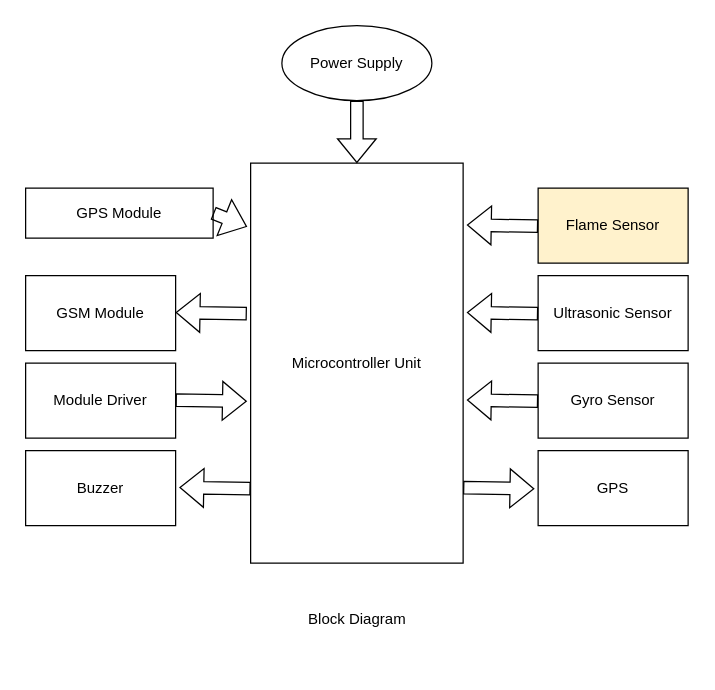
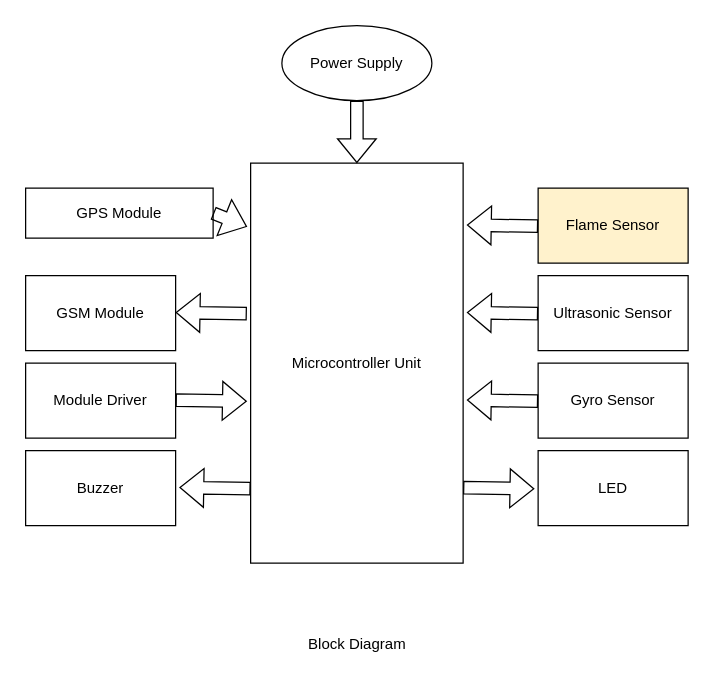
(613, 488) -> (613, 488)
(357, 619) -> (357, 644)
